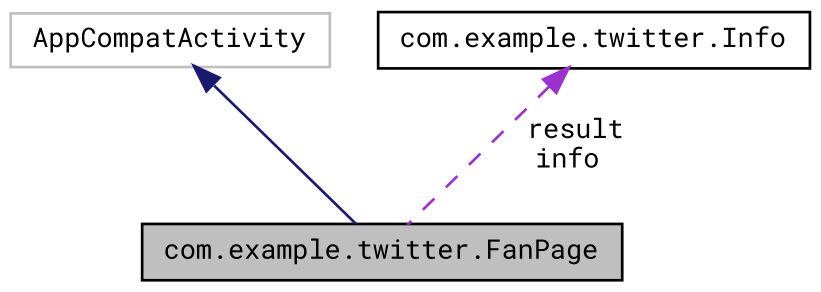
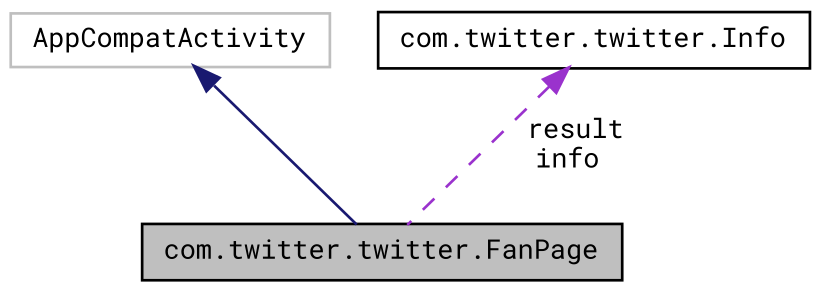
(594, 40) -> (594, 40)
(382, 252) -> (382, 252)
